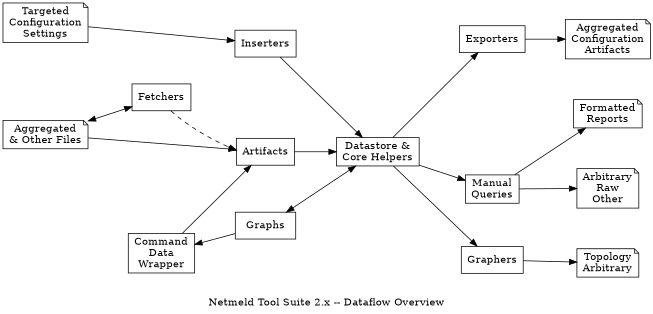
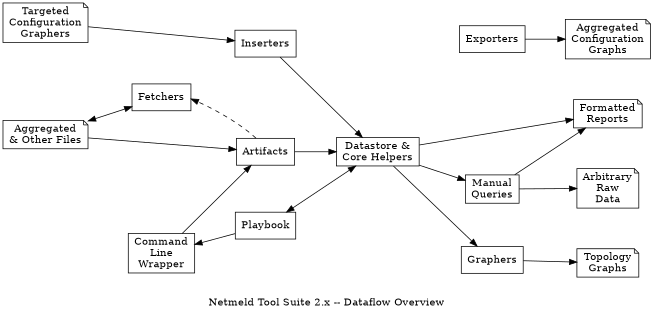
(45, 23) -> (45, 23)
(608, 39) -> (608, 39)
(433, 98) -> (493, 133)
(199, 131) -> (228, 118)
(608, 188) -> (608, 188)
(266, 226) -> (266, 226)
(161, 253) -> (161, 253)
(608, 263) -> (608, 263)
